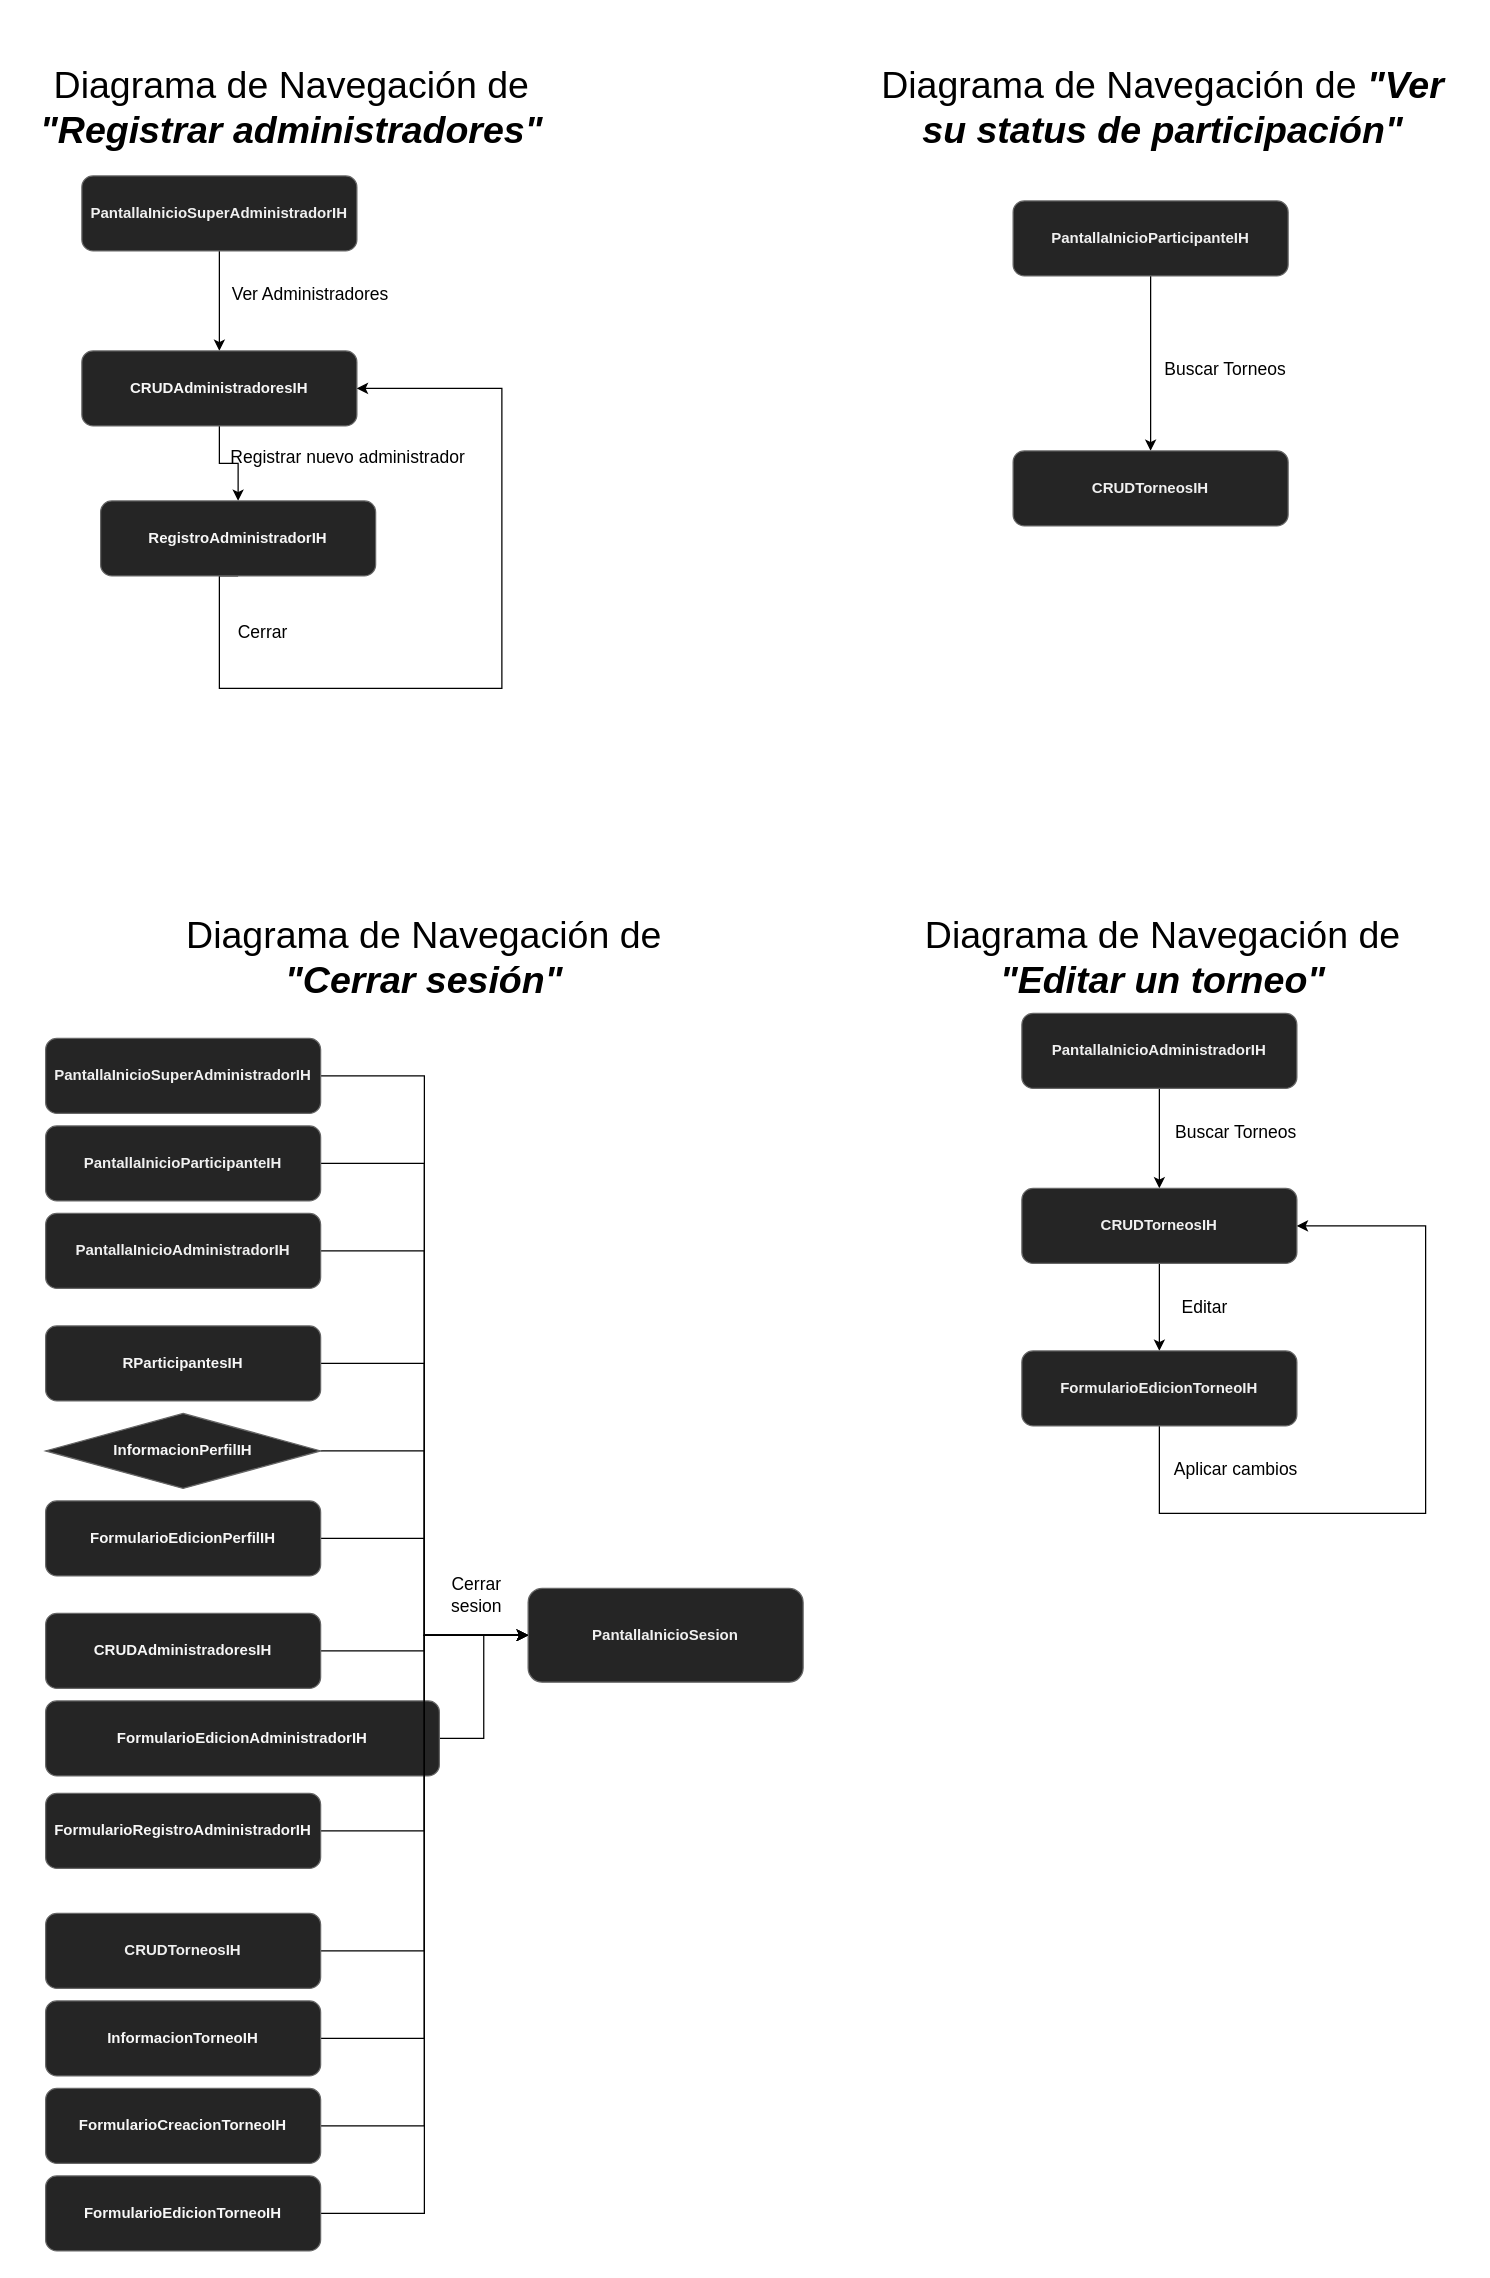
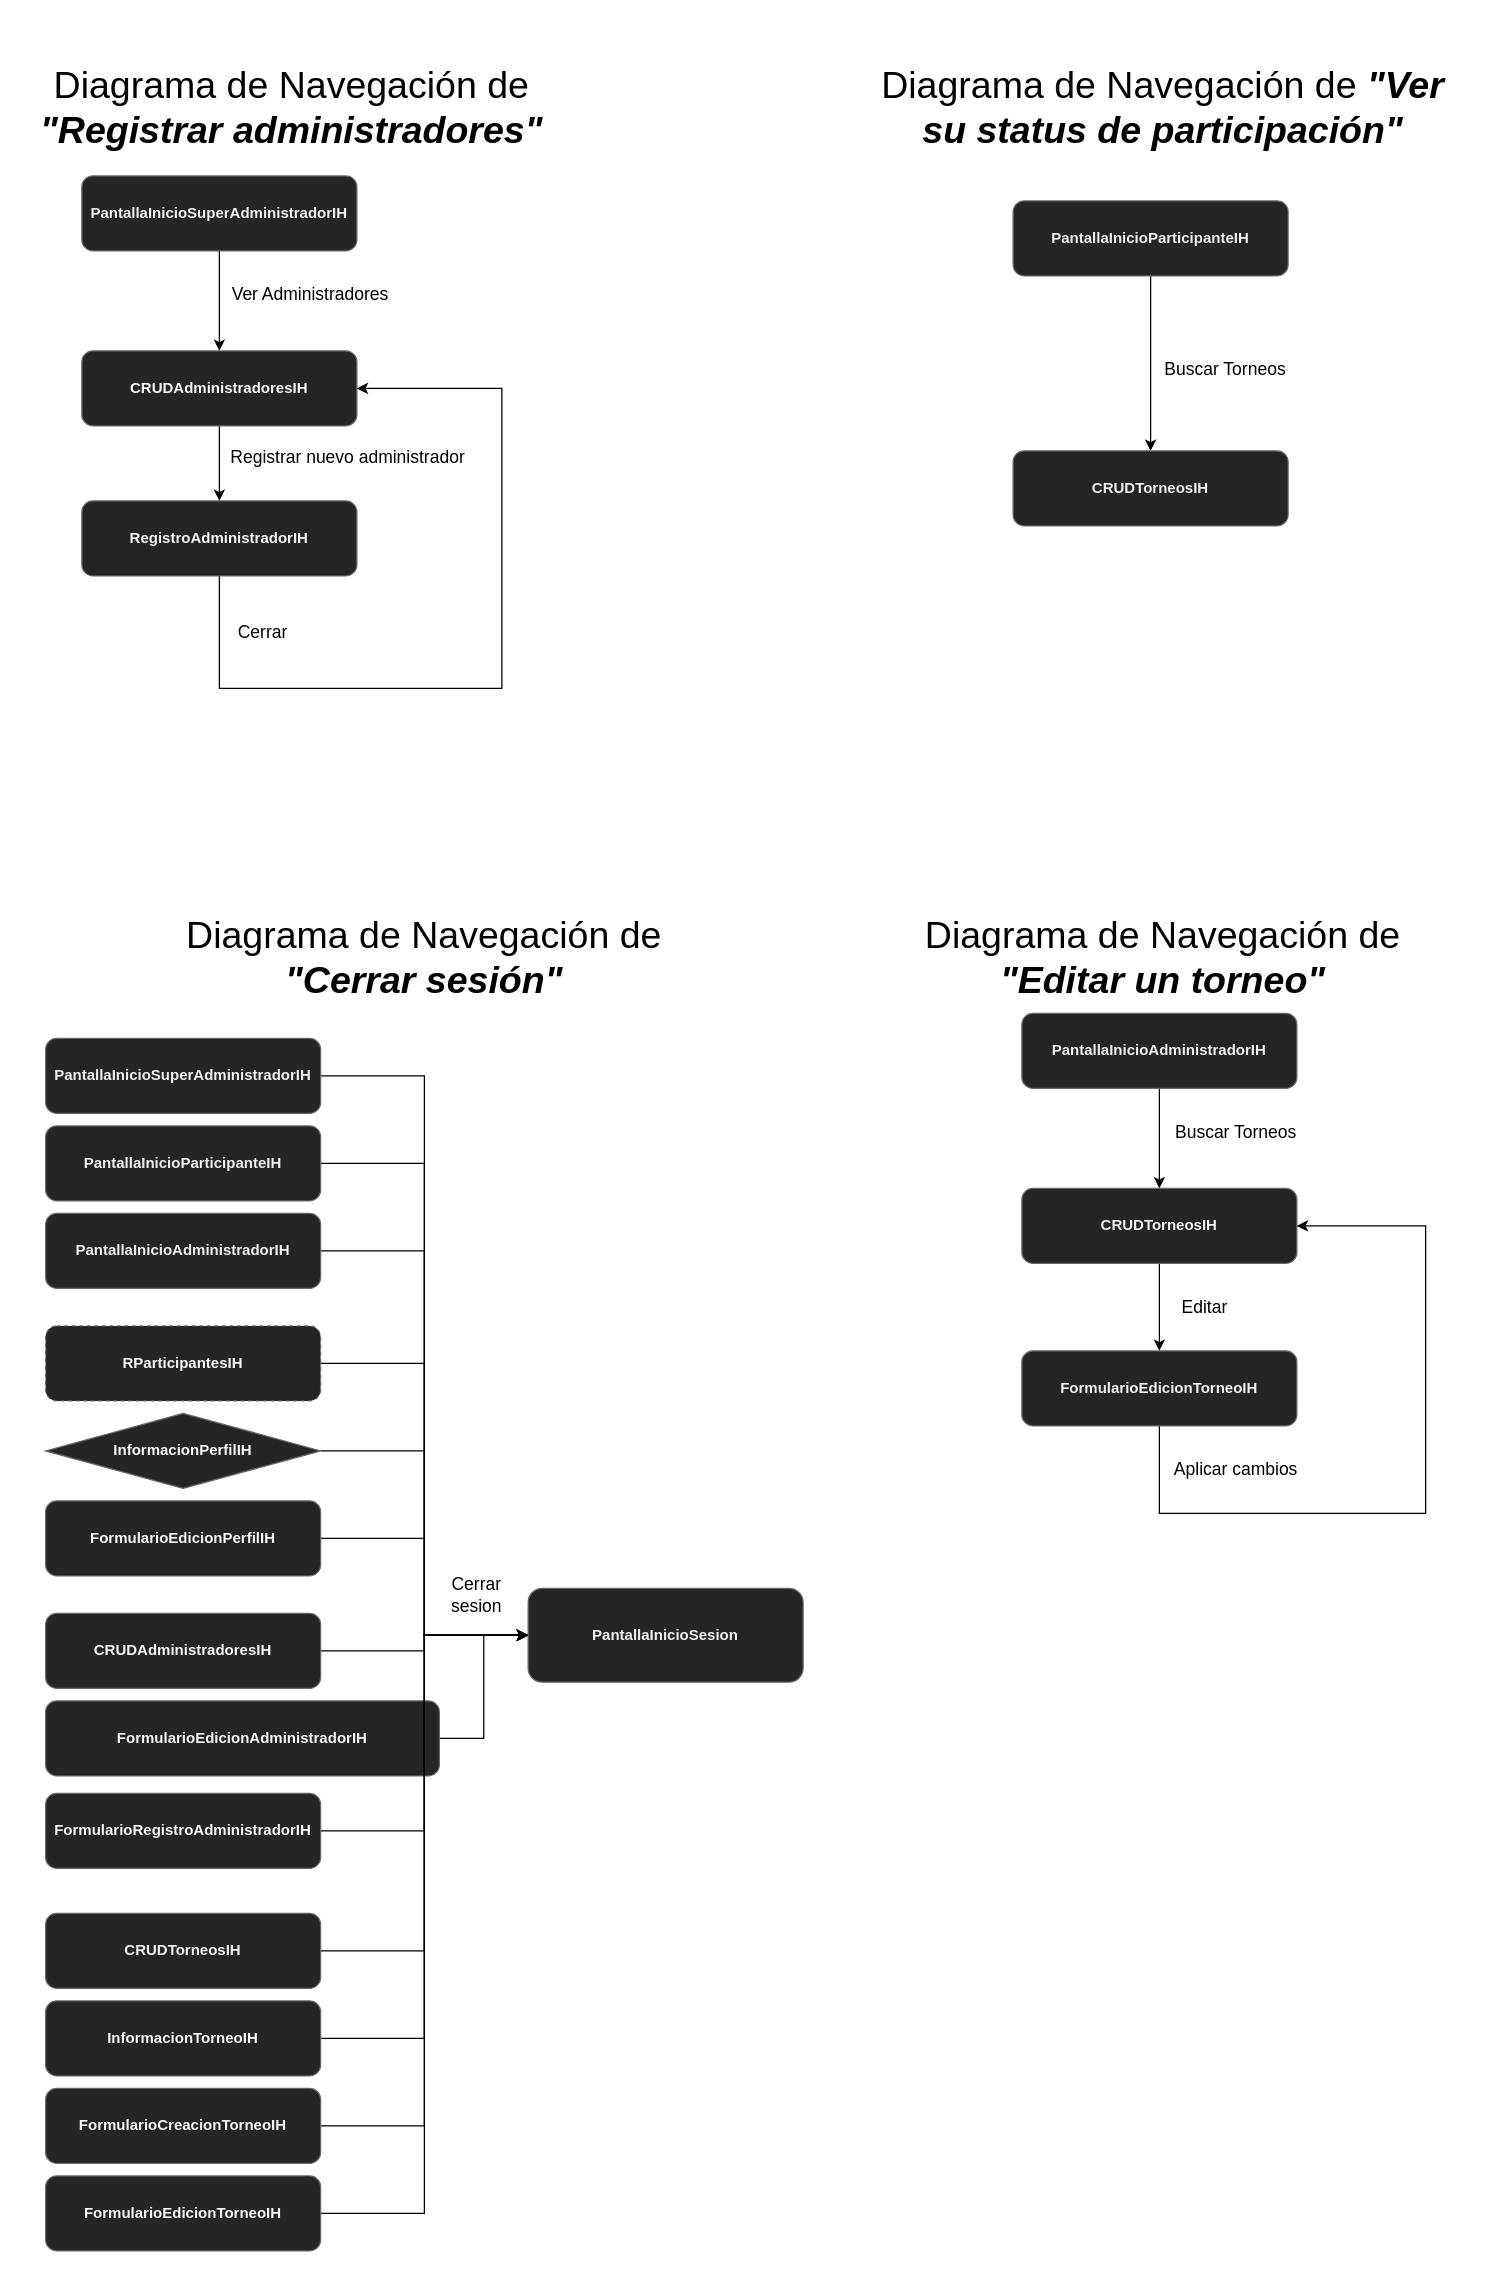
(238, 538) -> (219, 538)
(183, 1363) -> (183, 1363)
